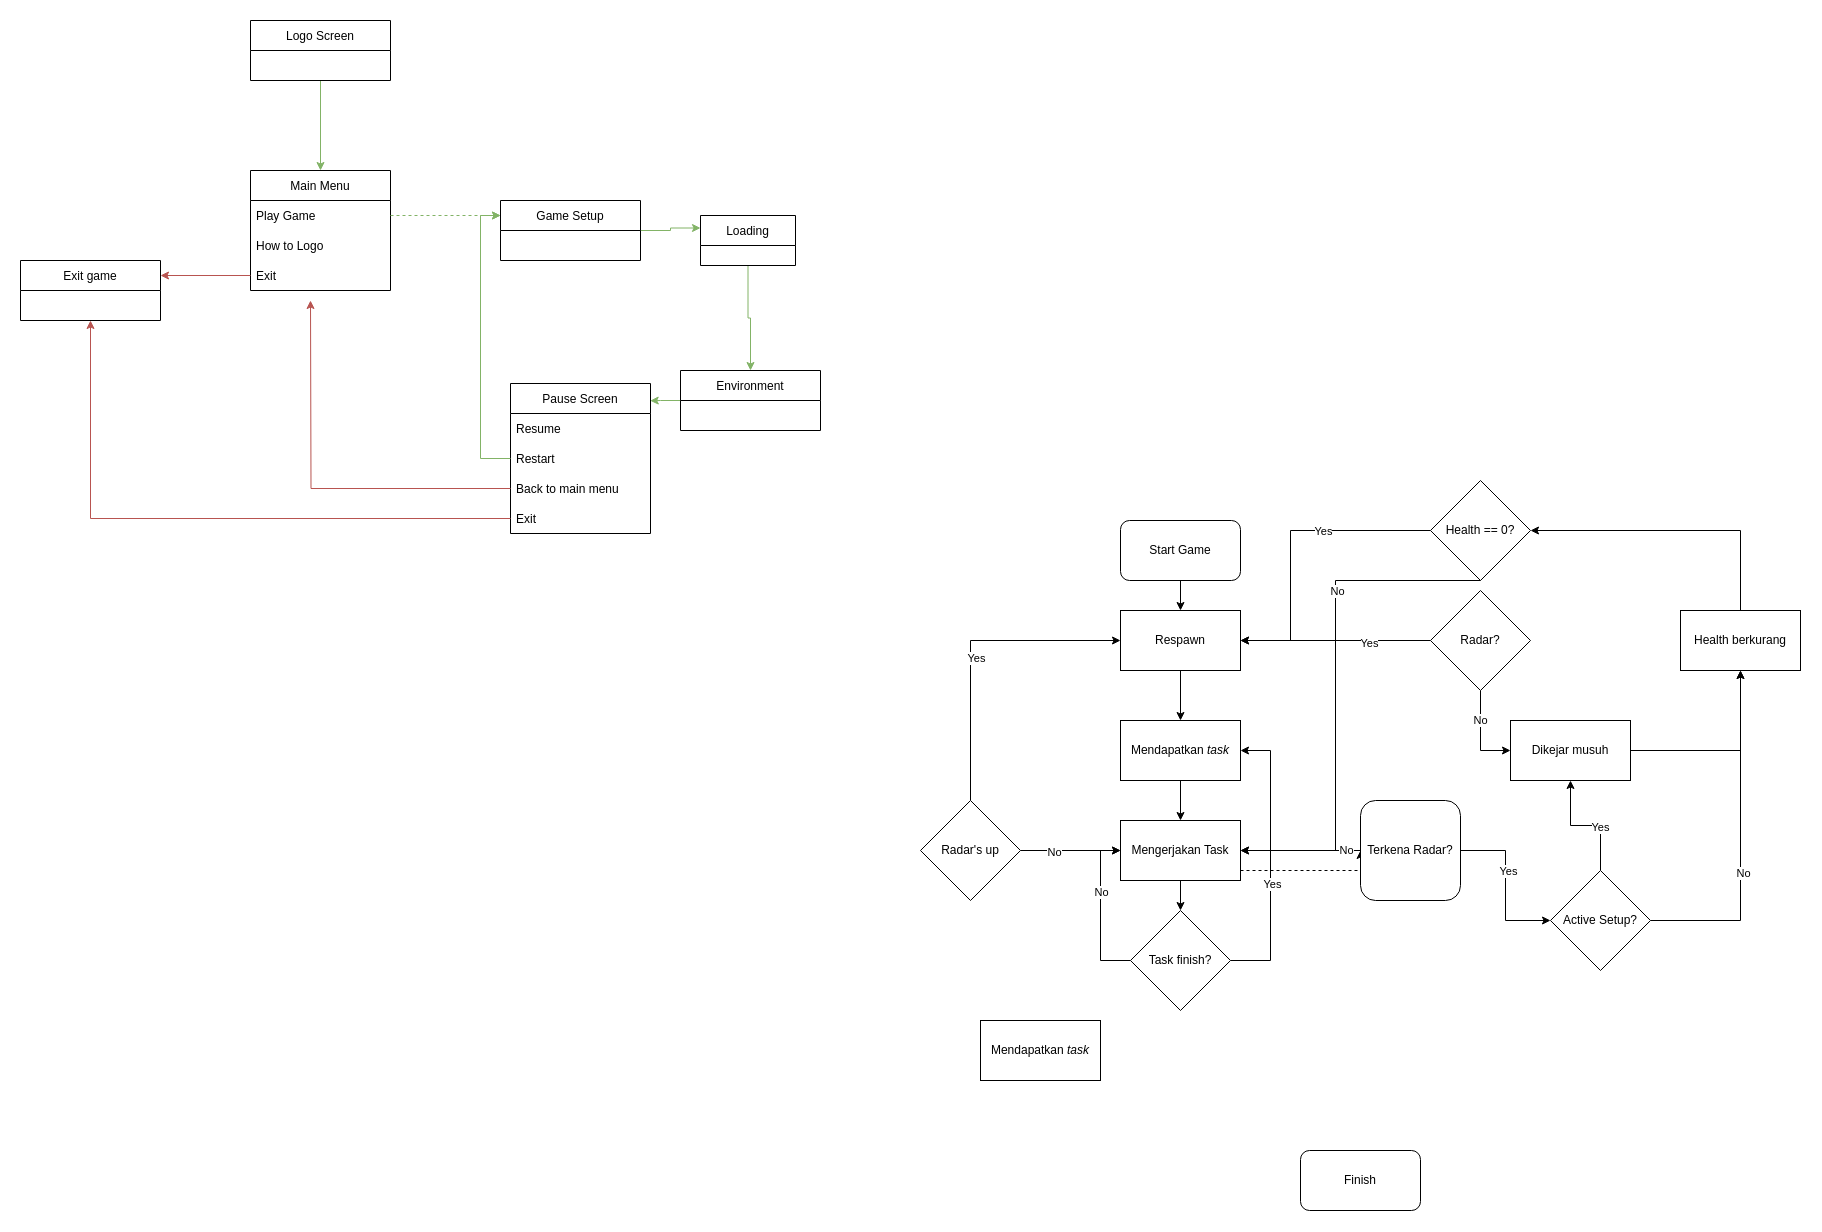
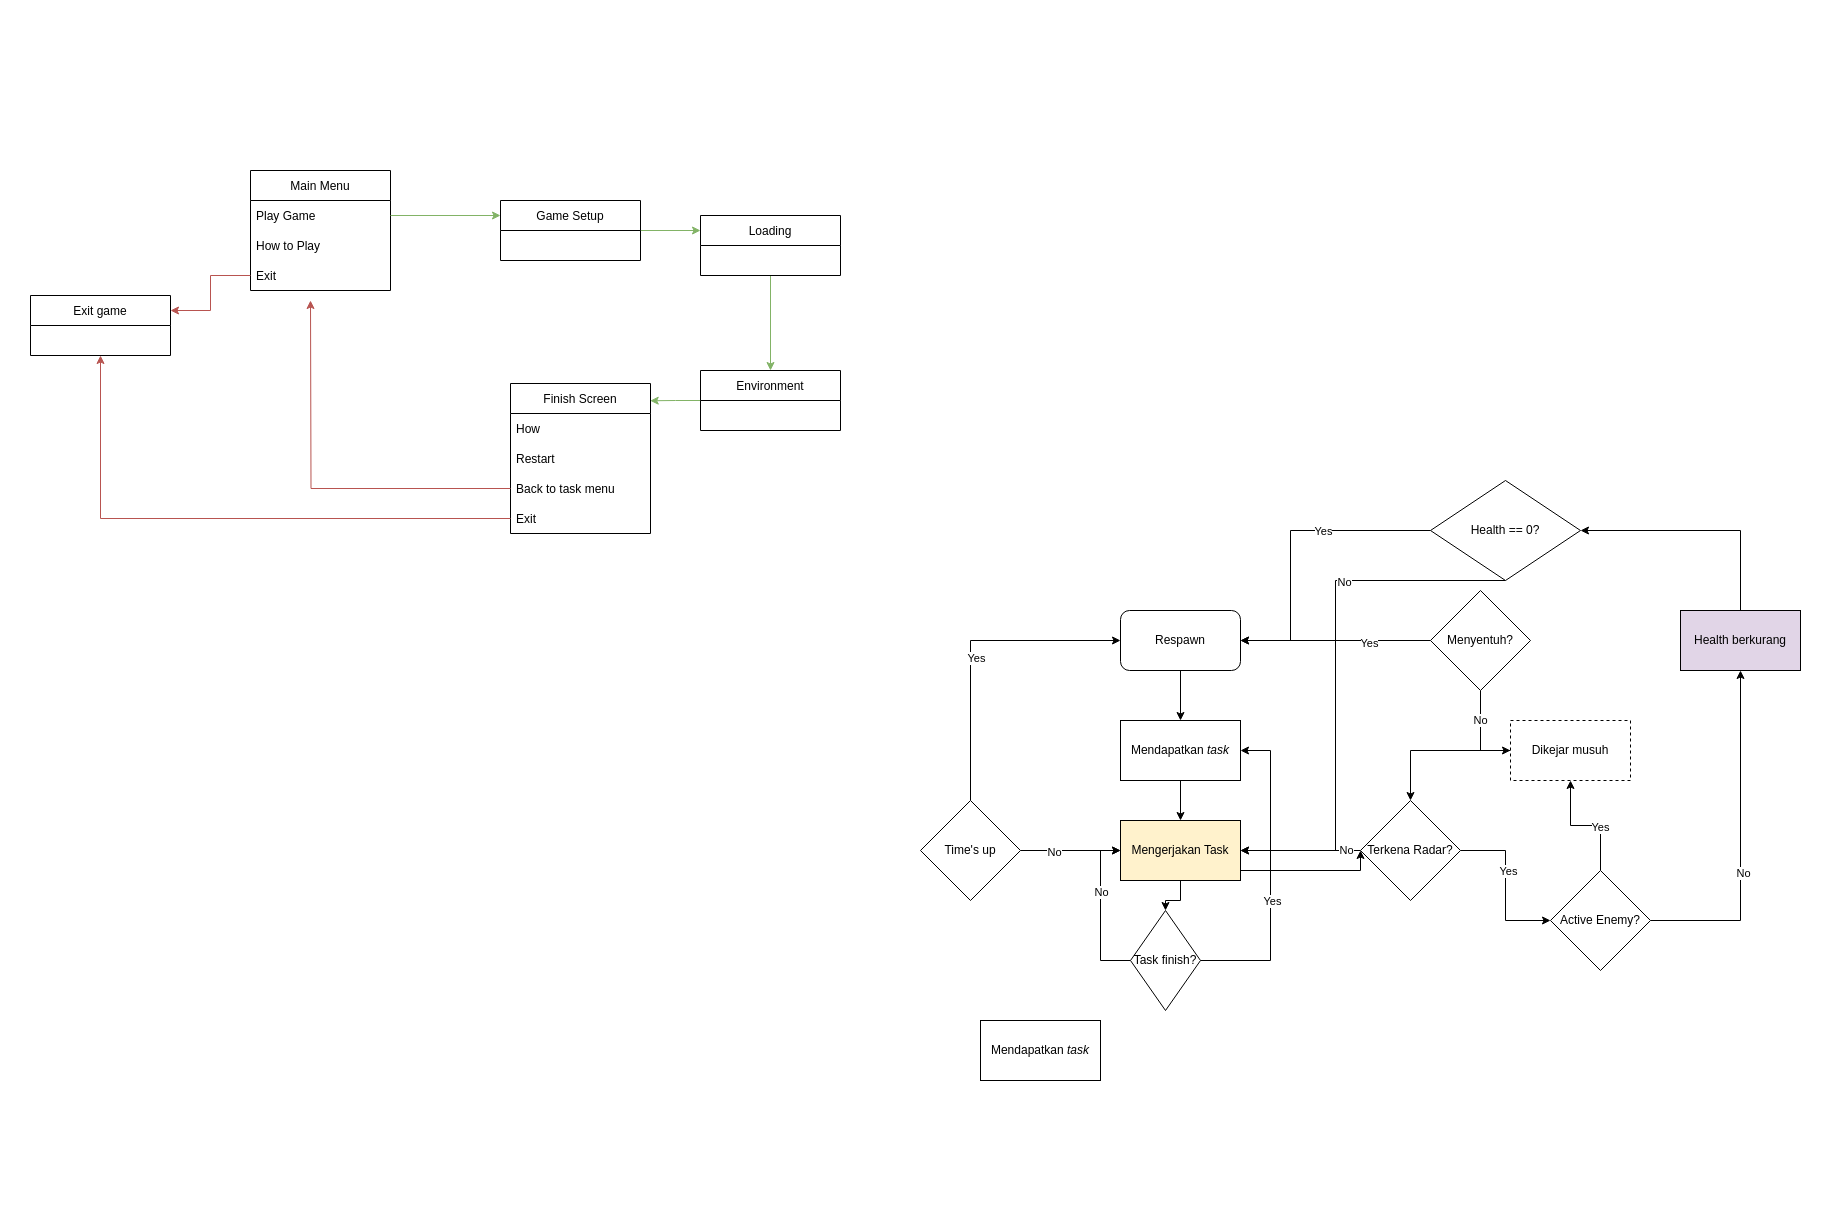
(321, 51) -> none
(321, 123) -> none
(435, 216) -> (435, 216)
(748, 241) -> (771, 246)
(290, 246) -> (288, 246)
(91, 291) -> (101, 326)
(481, 353) -> none
(580, 399) -> (580, 399)
(751, 401) -> (771, 401)
(536, 429) -> (526, 429)
(567, 489) -> (568, 489)
(1481, 531) -> (1506, 531)
(1181, 551) -> none
(1181, 600) -> none
(1181, 641) -> (1181, 641)
(1481, 641) -> (1481, 641)
(1741, 641) -> (1741, 641)
(1571, 751) -> (1571, 751)
(1685, 751) -> (1424, 751)
(971, 851) -> (971, 851)
(1181, 851) -> (1181, 851)
(1411, 851) -> (1411, 851)
(1302, 871) -> (1302, 871)
(1601, 921) -> (1601, 921)
(1181, 961) -> (1166, 961)
(1361, 1181) -> none
